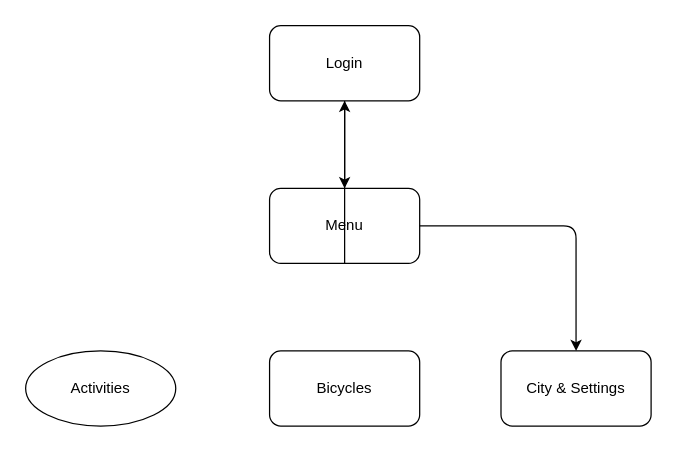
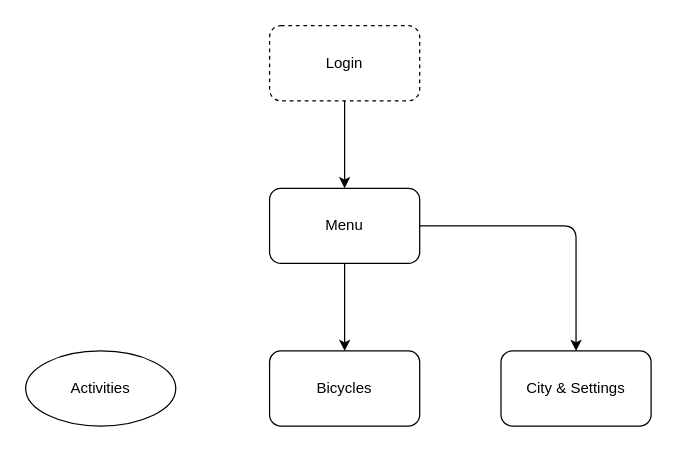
(344, 63) -> (344, 63)
(344, 225) -> (344, 302)
